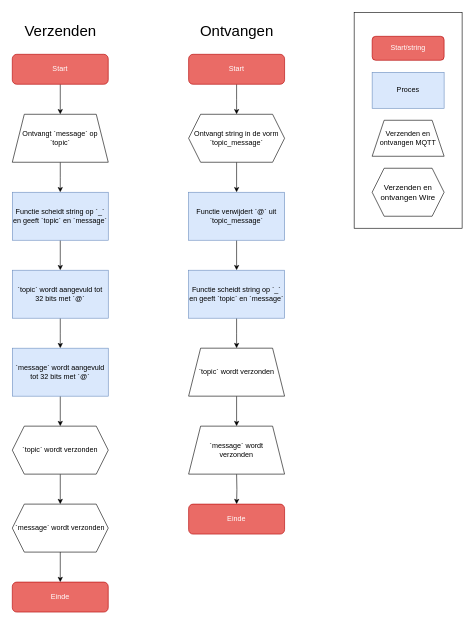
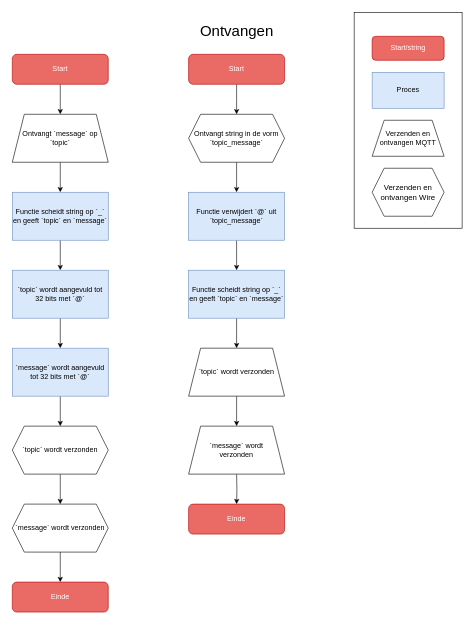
(60, 30) -> none
